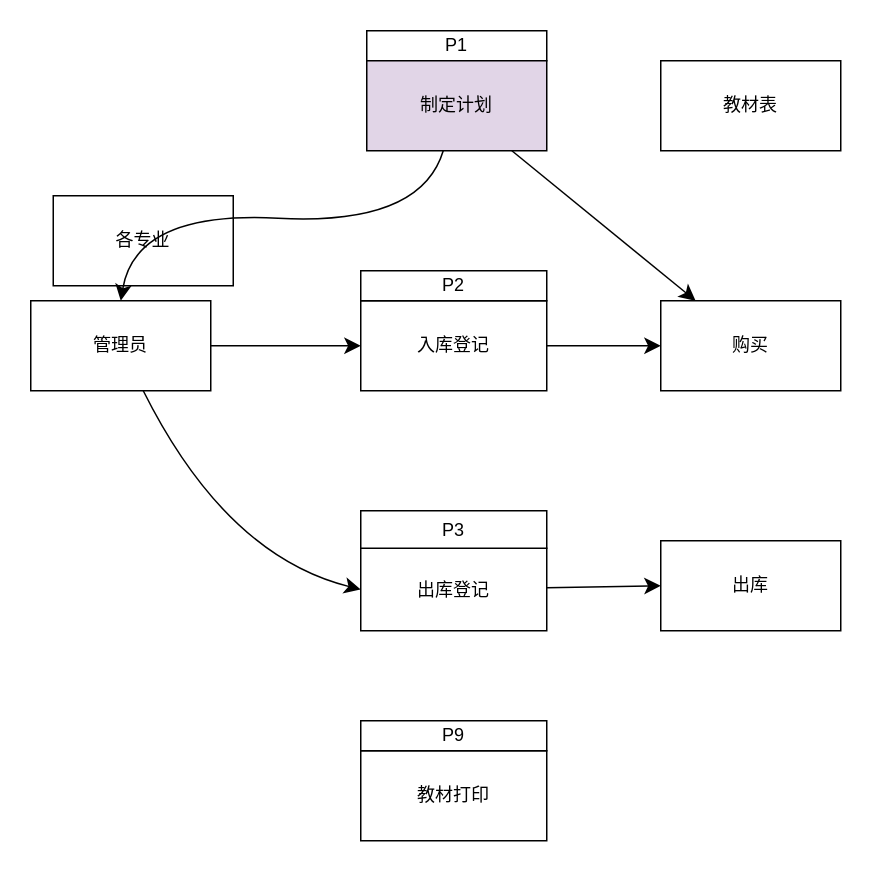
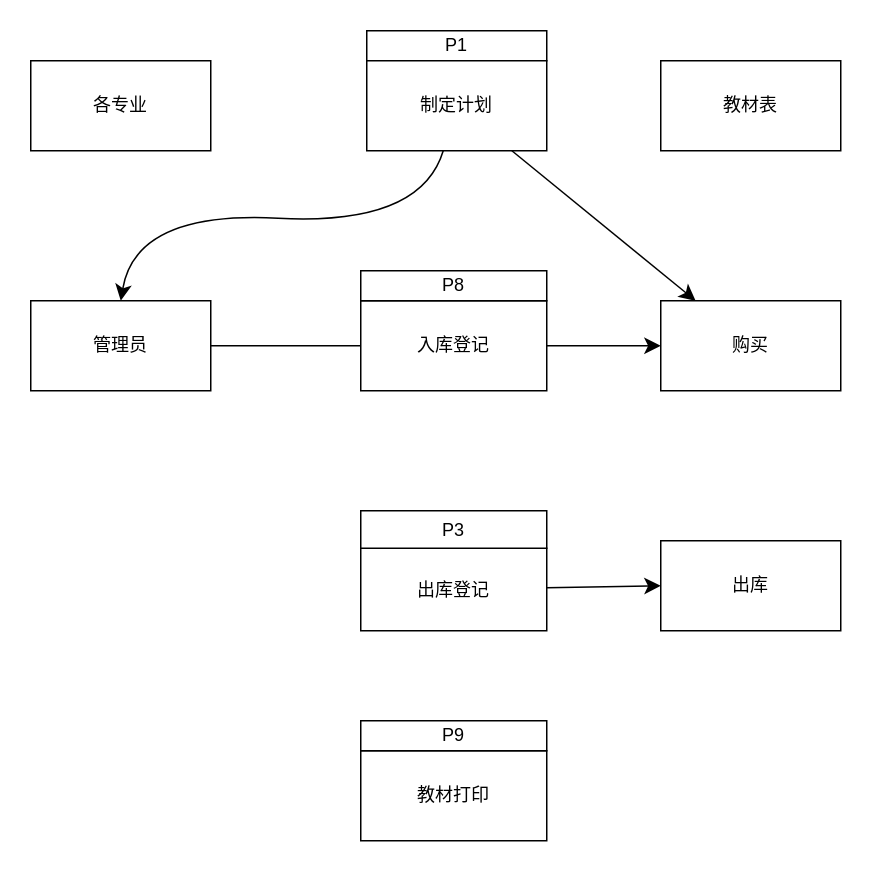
(457, 106) -> (457, 106)
(143, 241) -> (121, 106)
(454, 286) -> (454, 286)
(347, 346) -> (352, 346)
(226, 511) -> none
